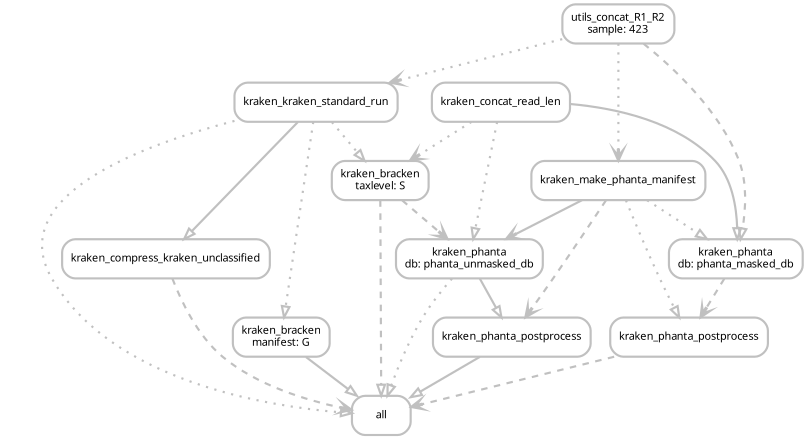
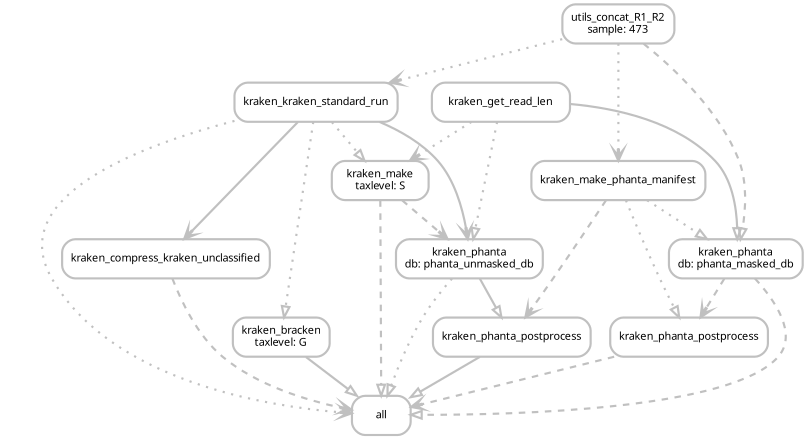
(618, 24) -> (618, 24)
(501, 102) -> (501, 102)
(245, 177) -> (245, 177)
(380, 181) -> (380, 181)
(549, 217) -> (439, 162)
(68, 300) -> (68, 300)
(281, 337) -> (281, 337)
none -> (649, 401)
